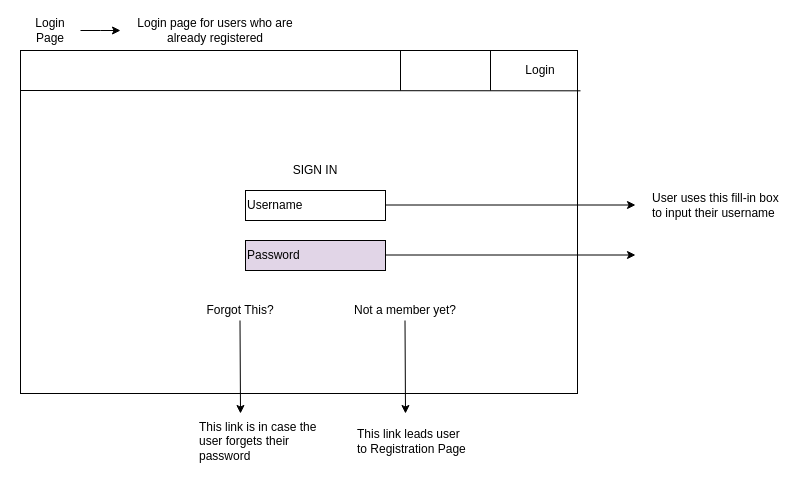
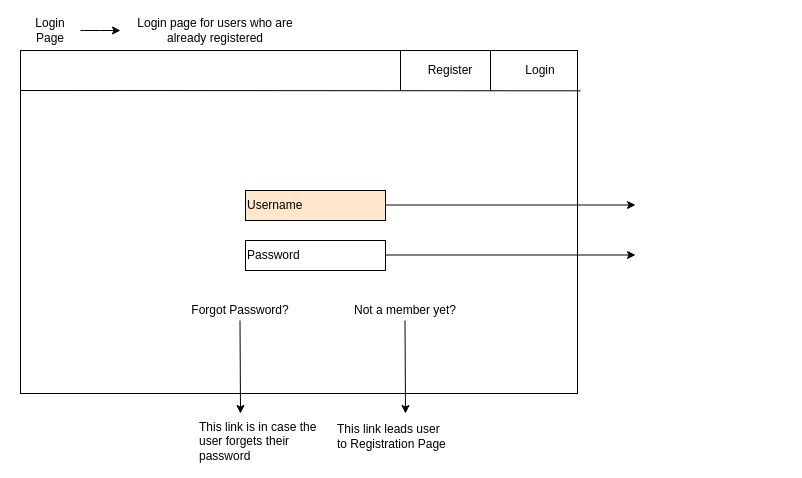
none -> (451, 71)
(316, 171) -> none
(316, 206) -> (316, 206)
(716, 206) -> none
(316, 256) -> (316, 256)
(241, 311) -> (241, 311)
(413, 442) -> (393, 437)
